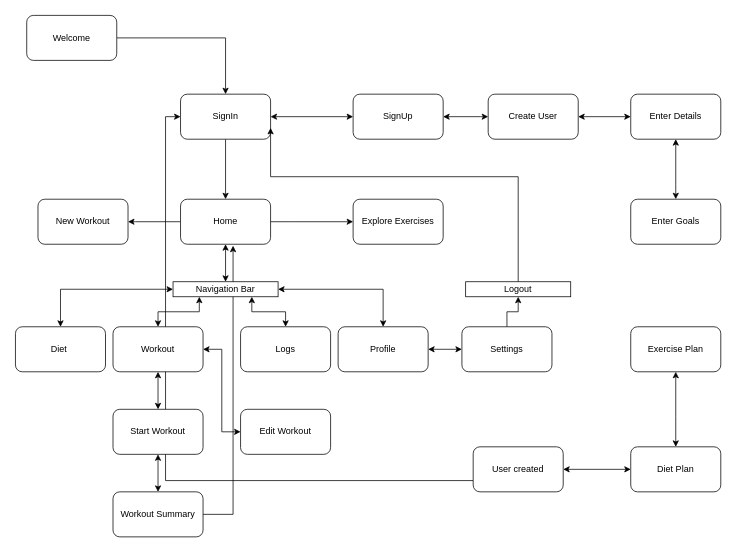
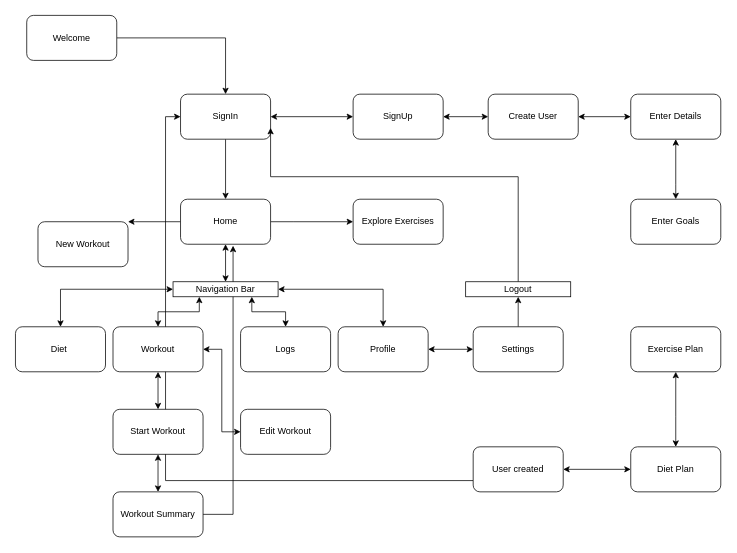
(83, 222) -> (83, 244)
(507, 349) -> (518, 349)
